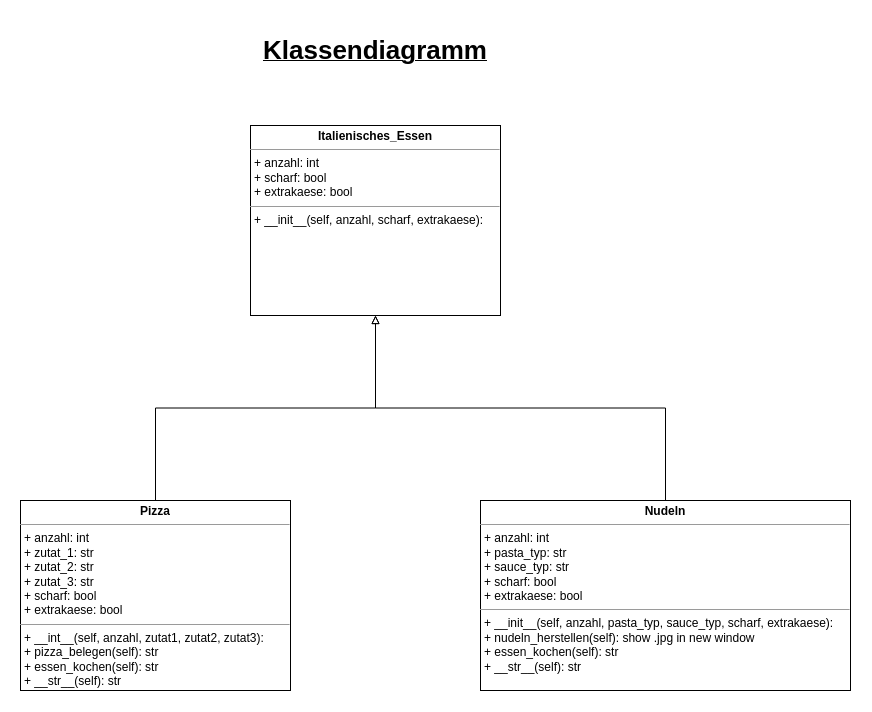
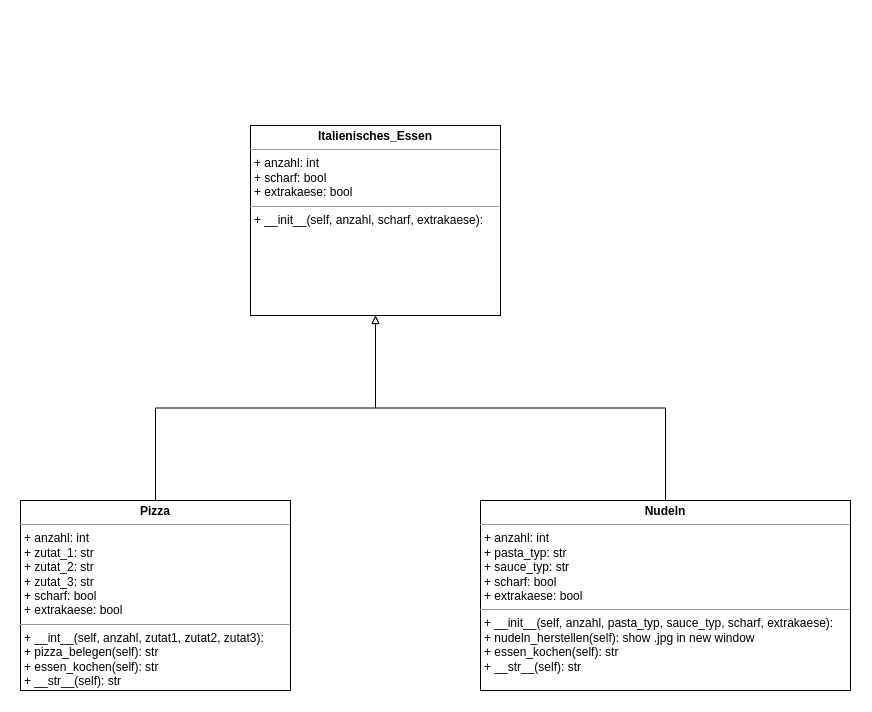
(376, 51) -> none
